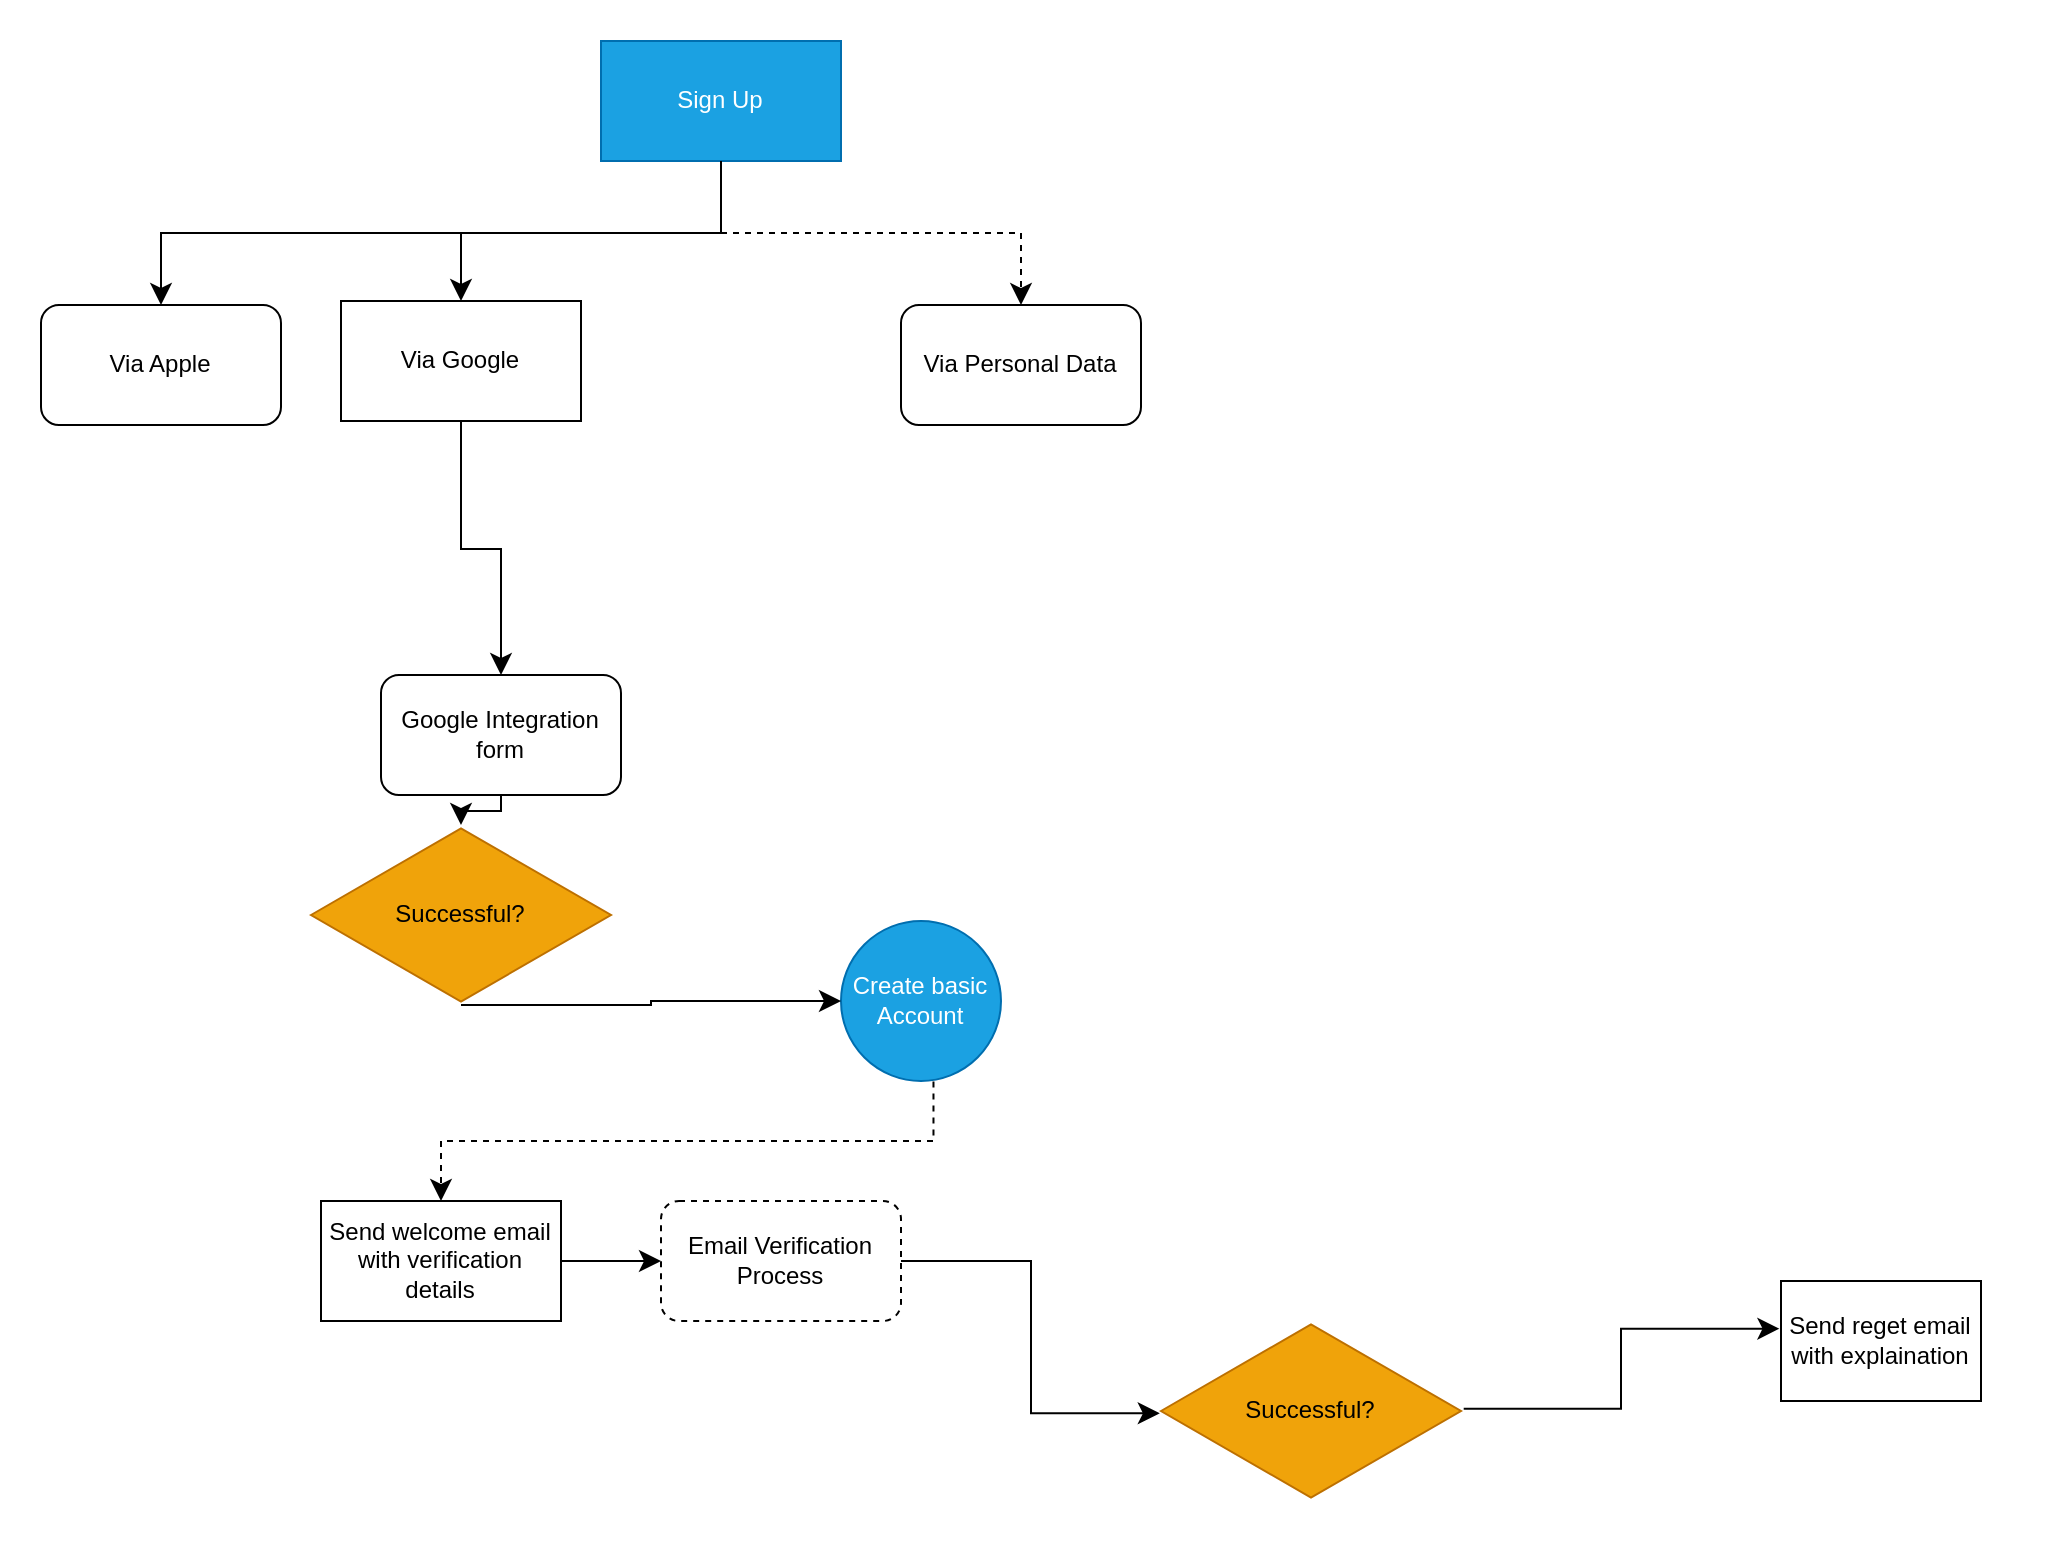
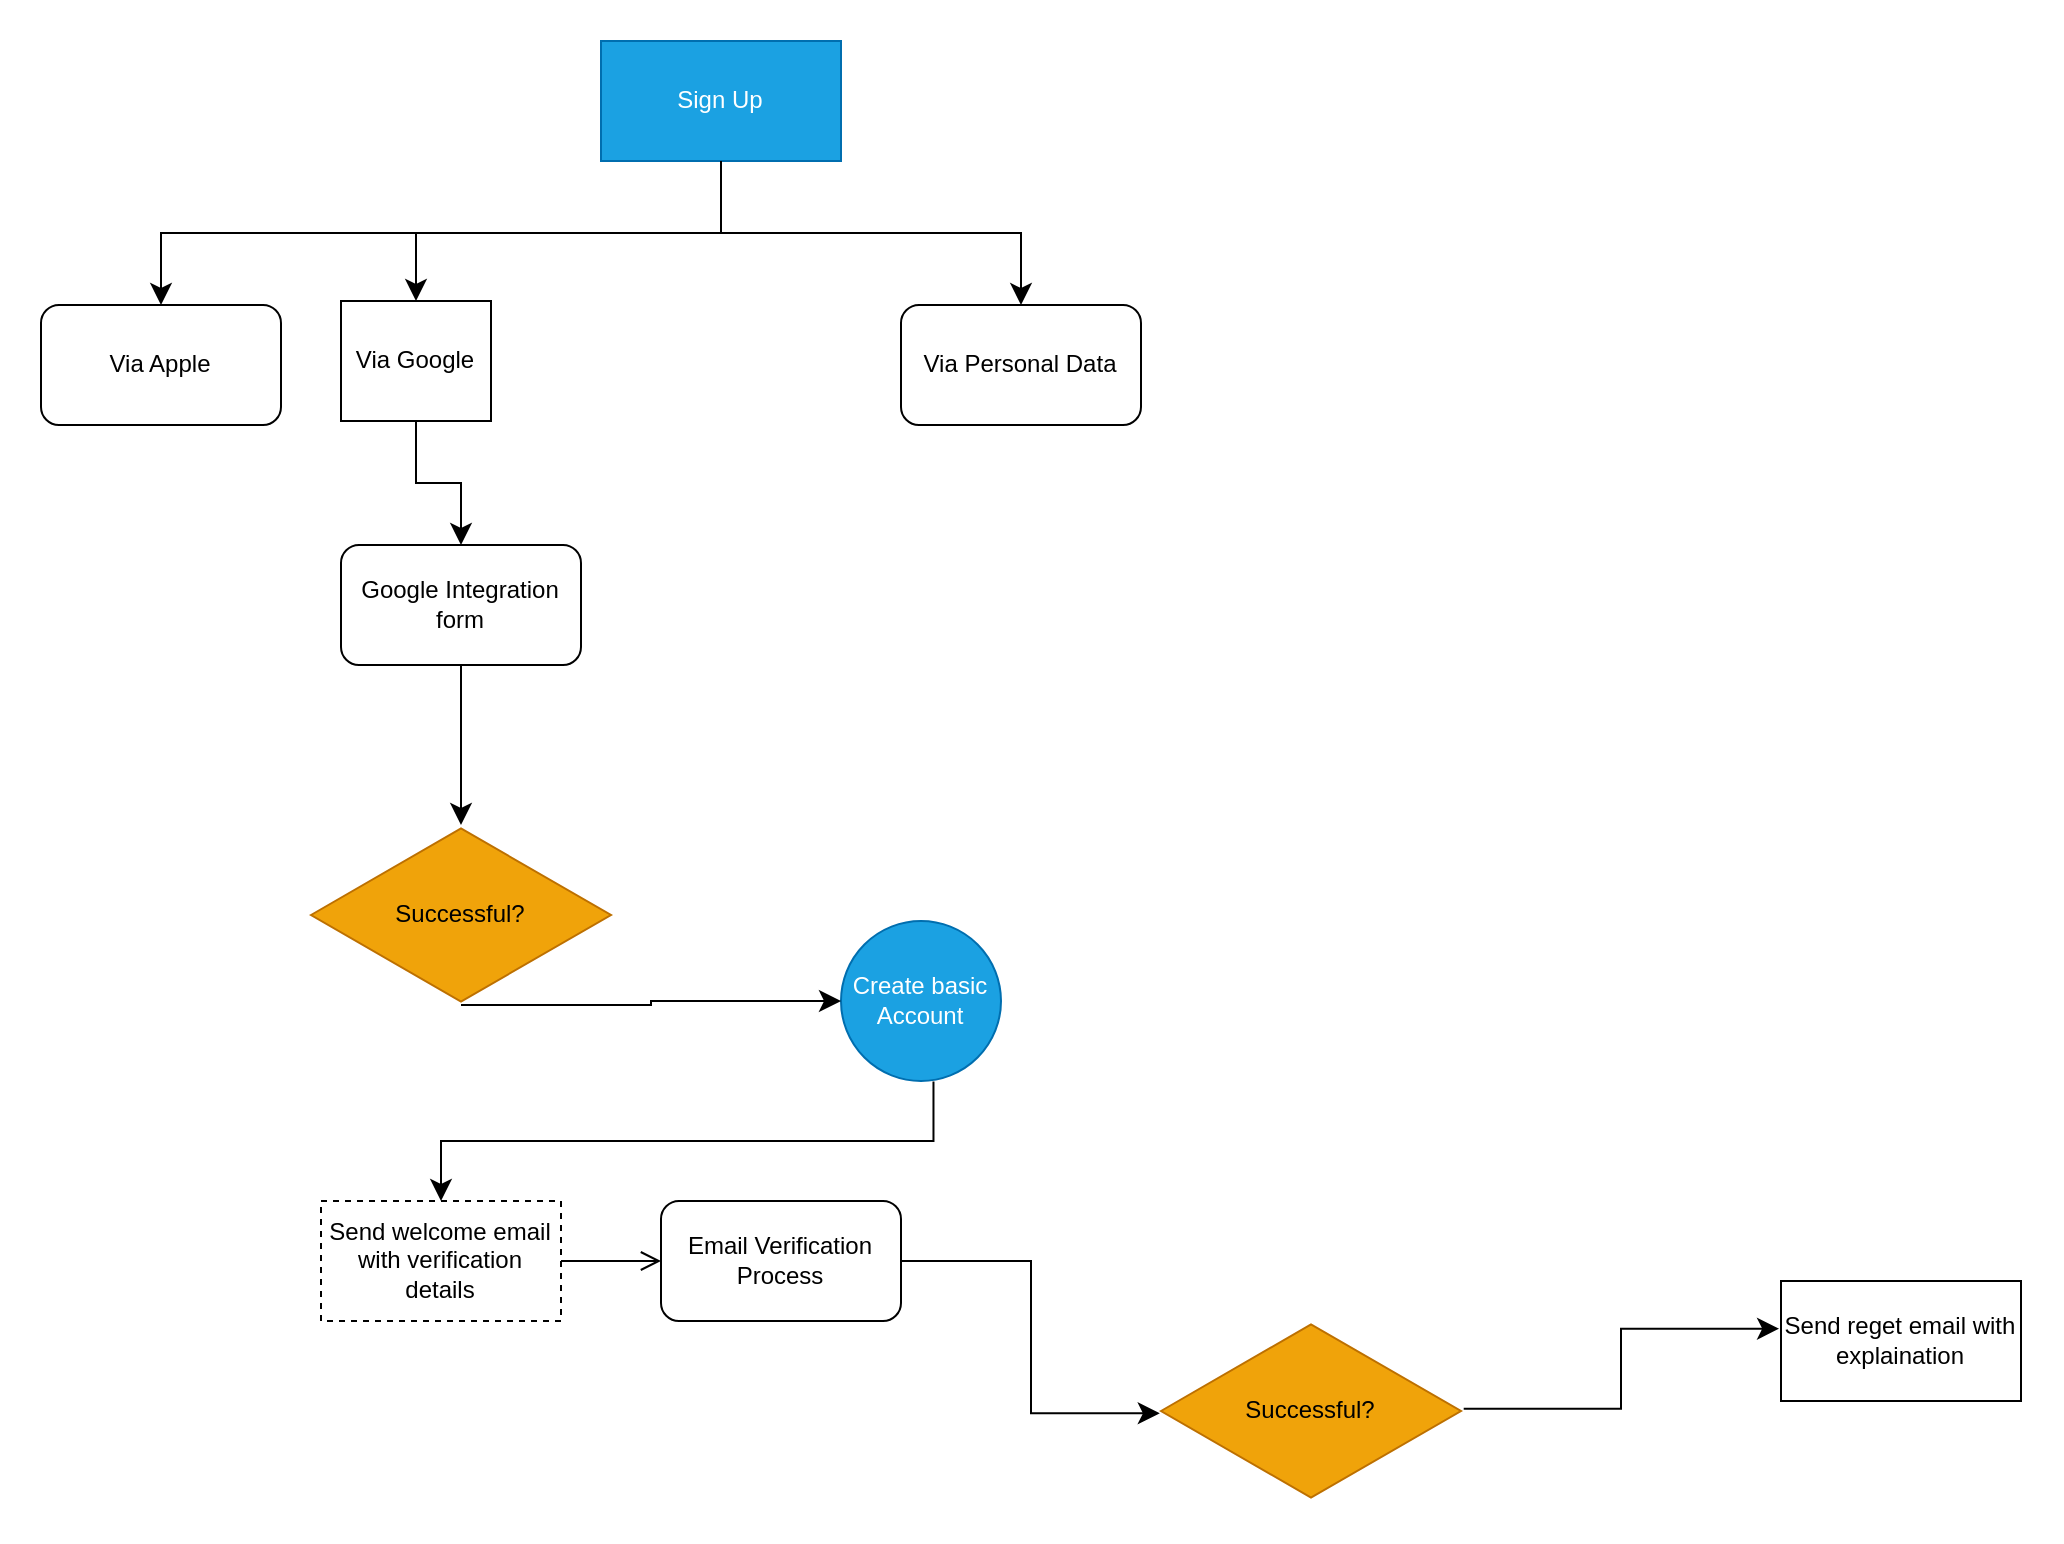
(901, 233) -> (901, 233)
(461, 361) -> (416, 361)
(501, 735) -> (461, 605)
(693, 1141) -> (693, 1141)
(441, 1261) -> (441, 1261)
(643, 1261) -> (647, 1261)
(781, 1261) -> (781, 1261)
(1881, 1341) -> (1901, 1341)
